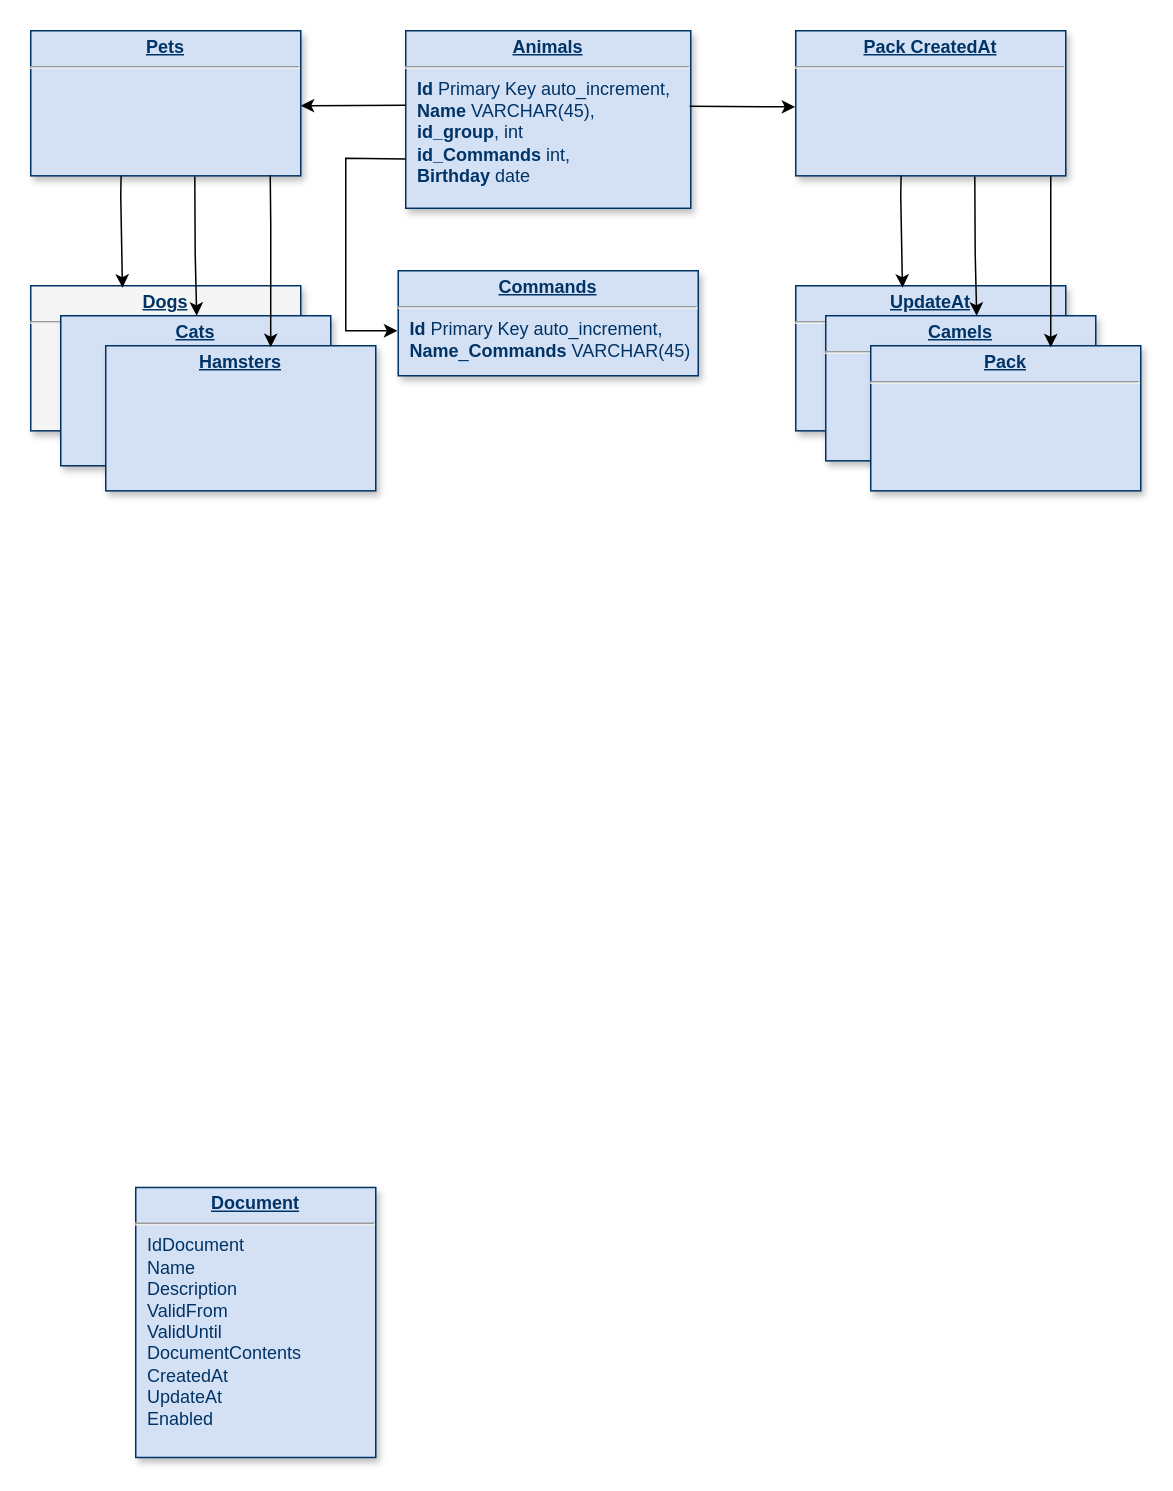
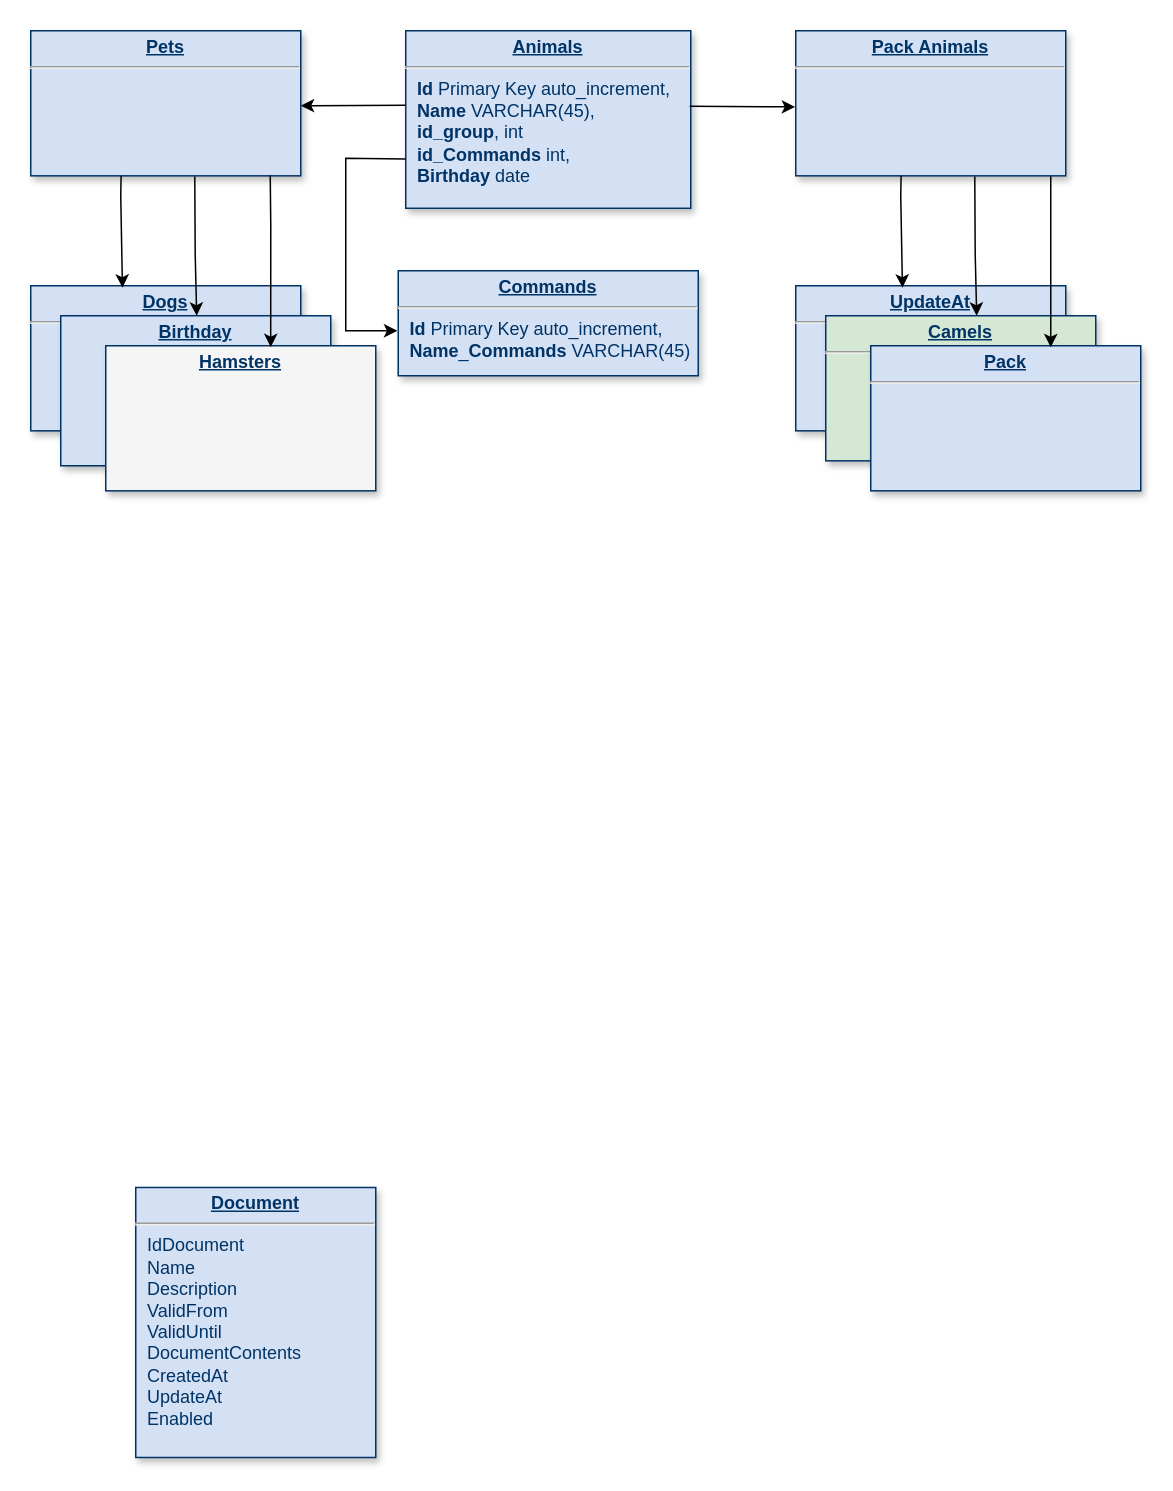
(864, 42) -> (849, 42)
(51, 297) -> (51, 297)
(81, 327) -> (99, 327)
(854, 327) -> (854, 327)
(241, 418) -> (241, 418)
